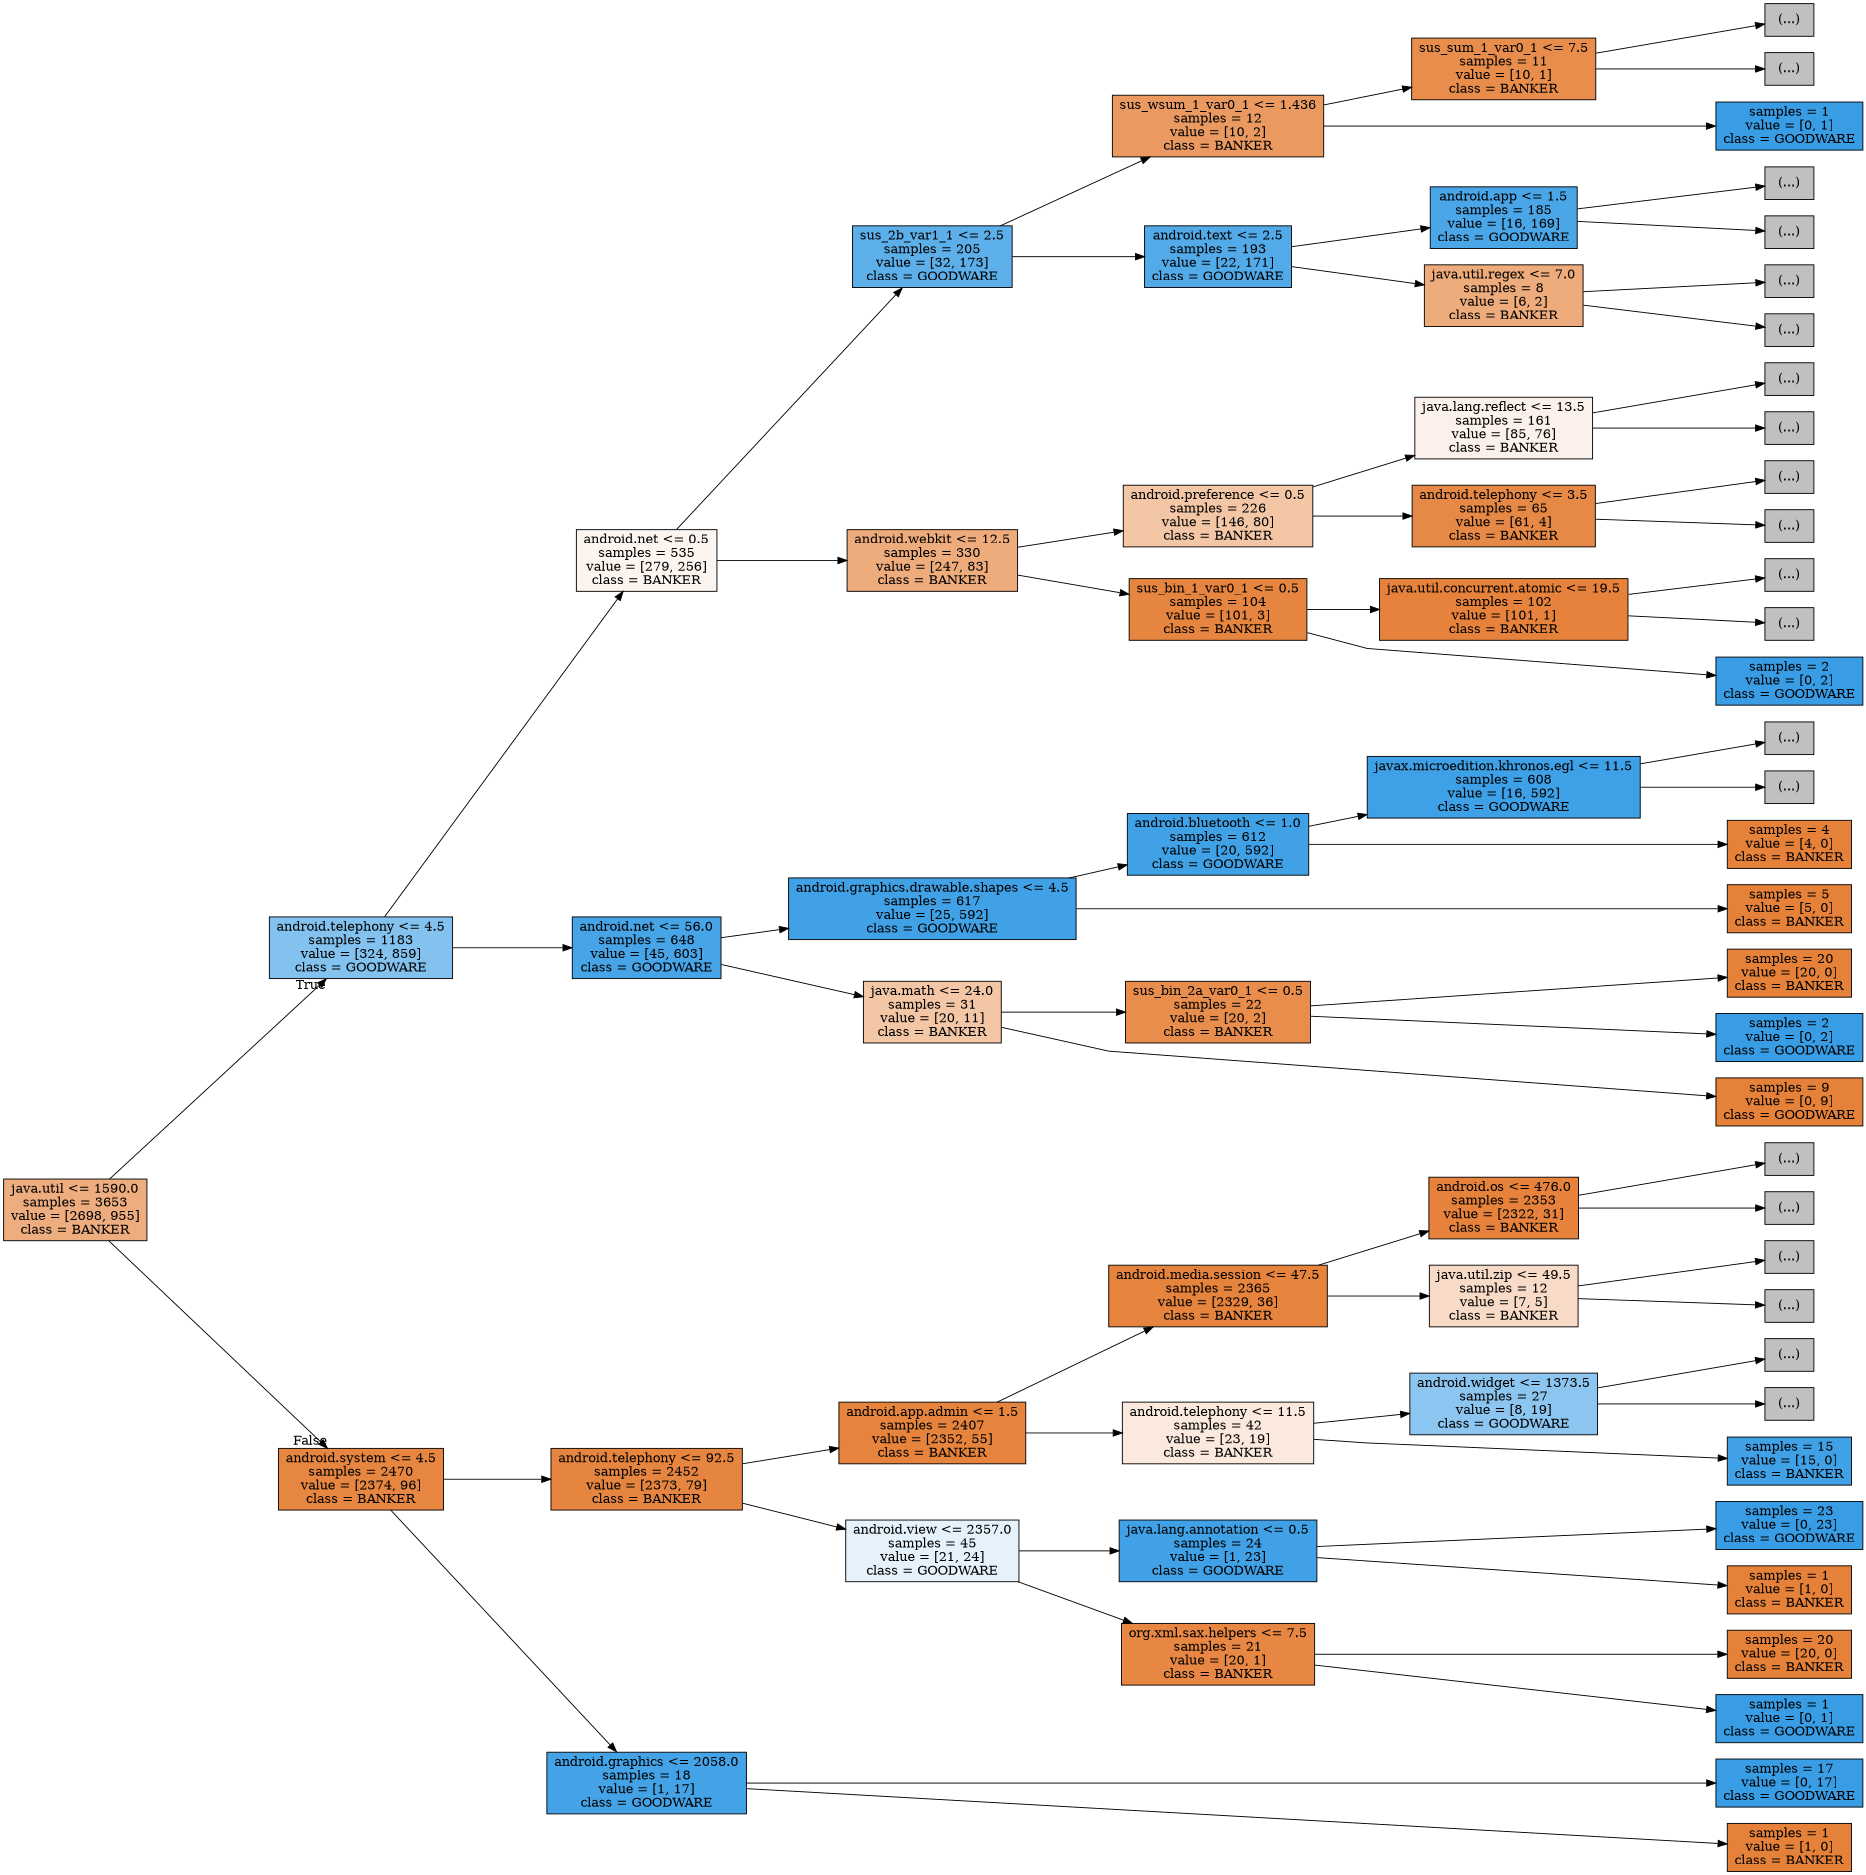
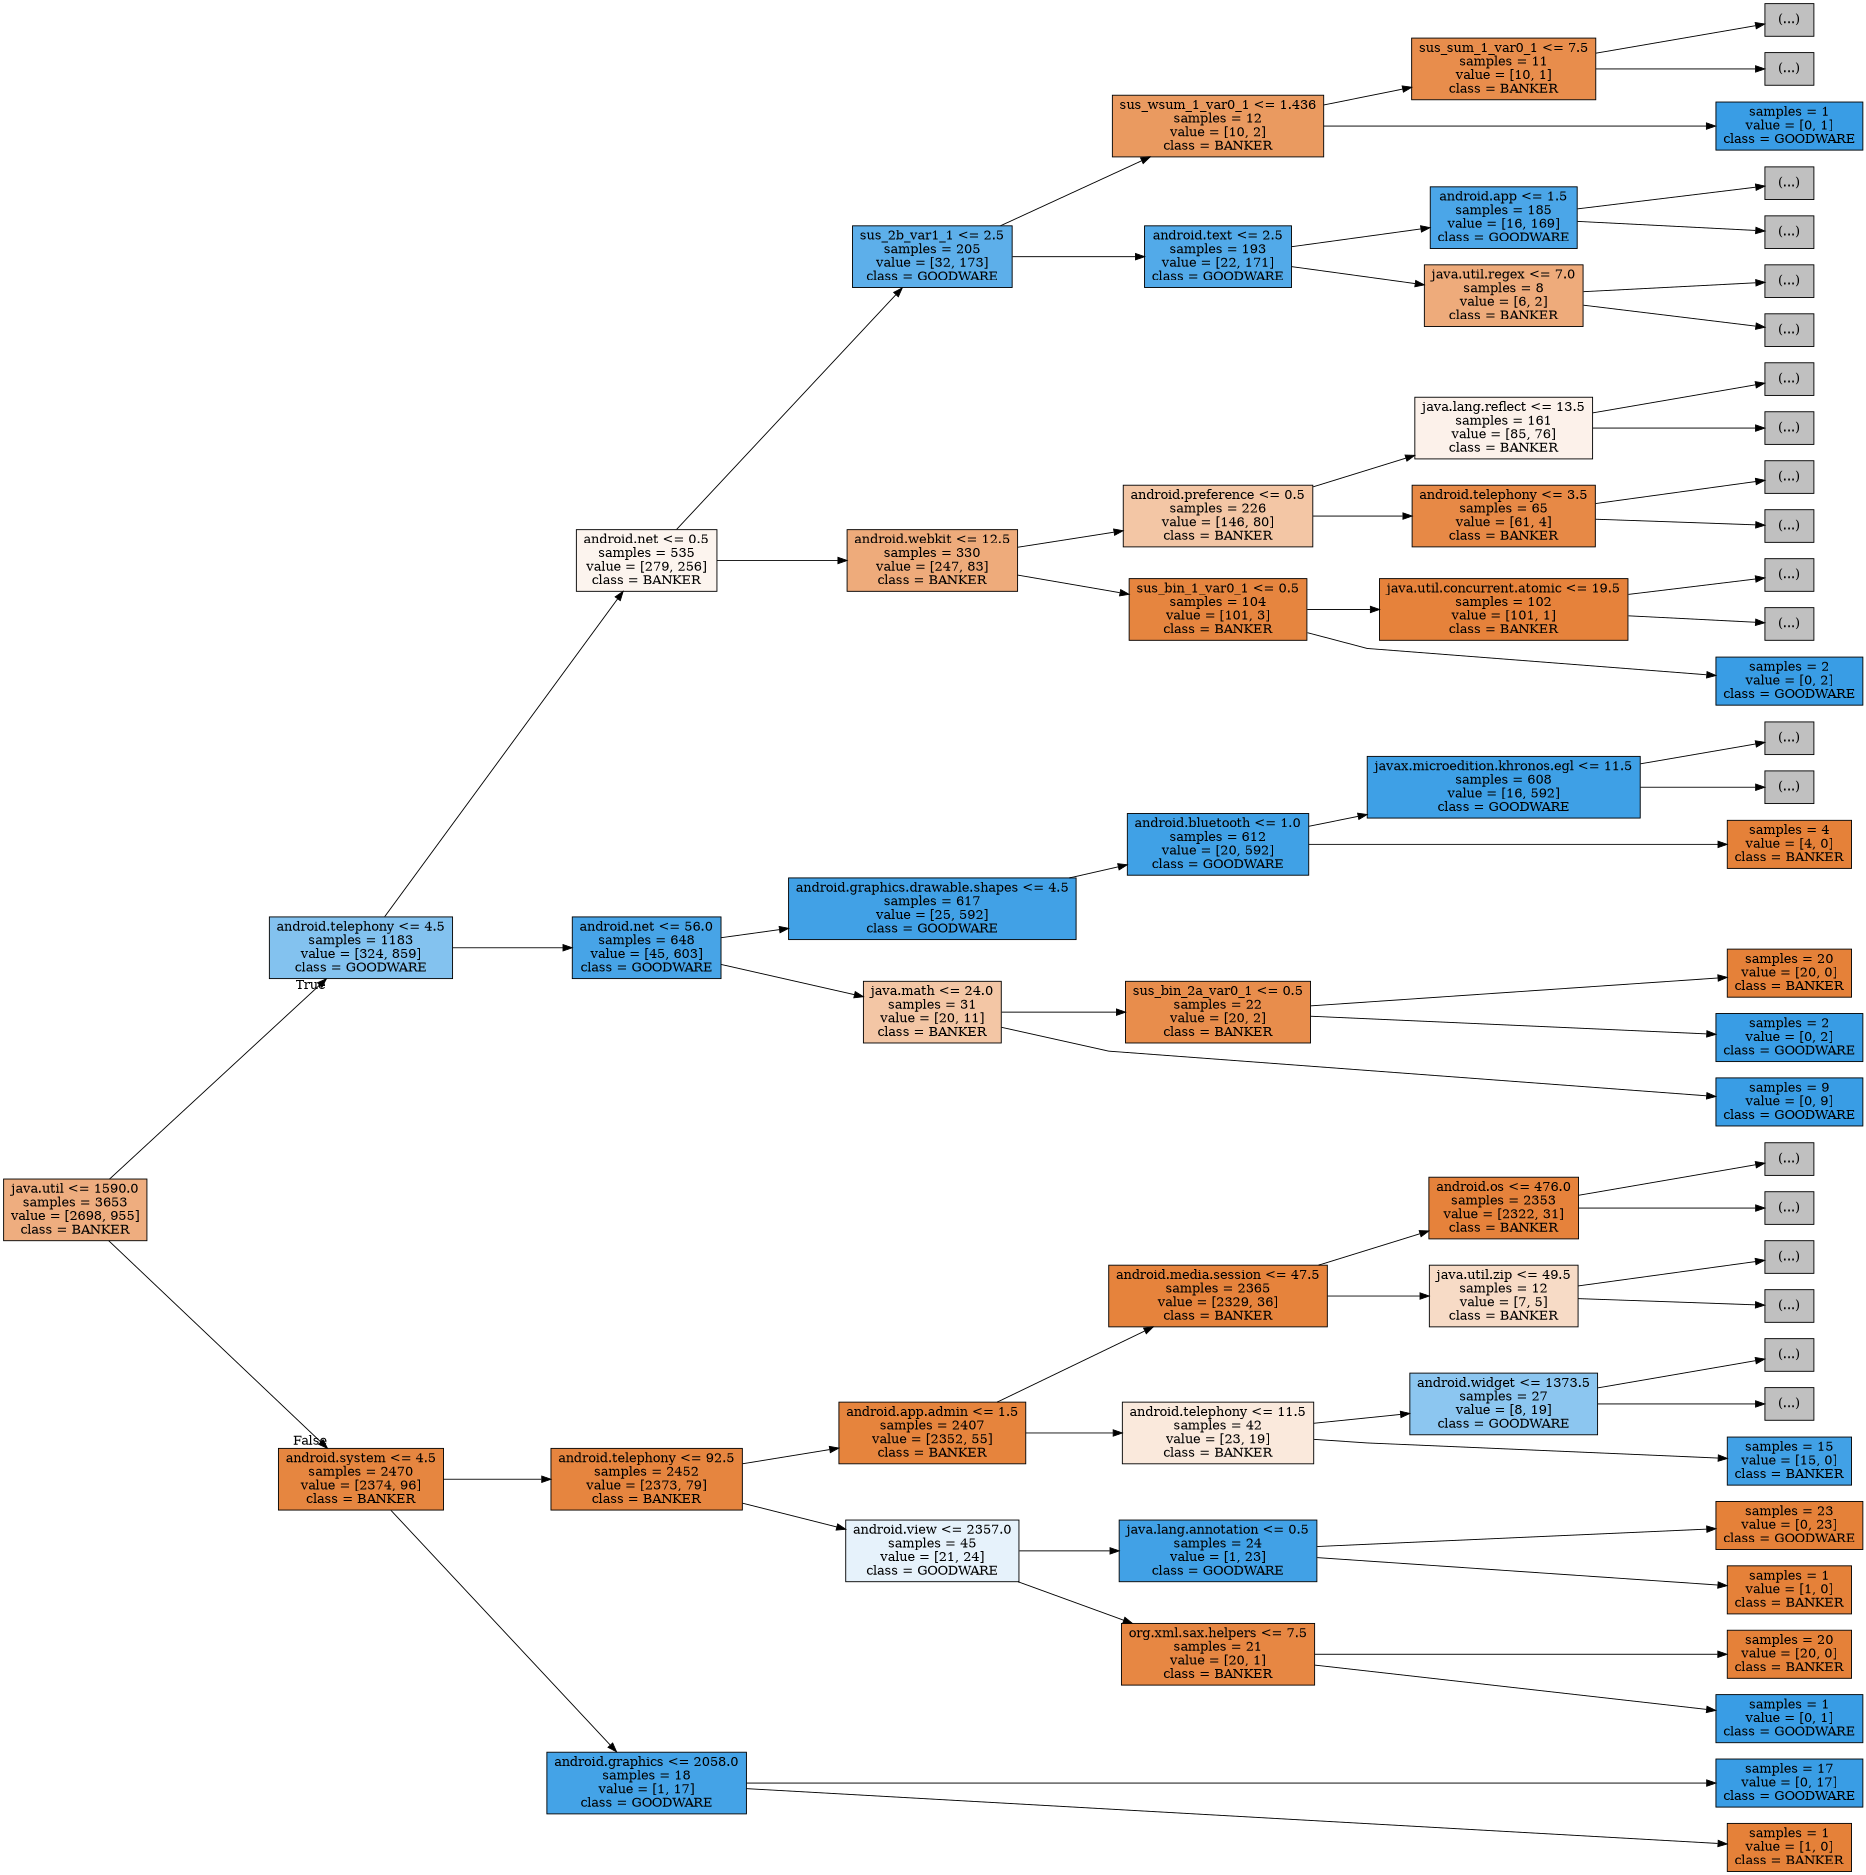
(1789, 909) -> none
(1789, 1102) -> (1789, 1102)
(1789, 1525) -> (1789, 1525)
